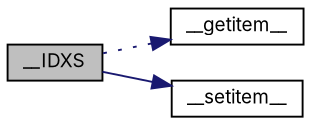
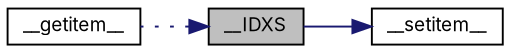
(127, 48) -> (165, 27)
